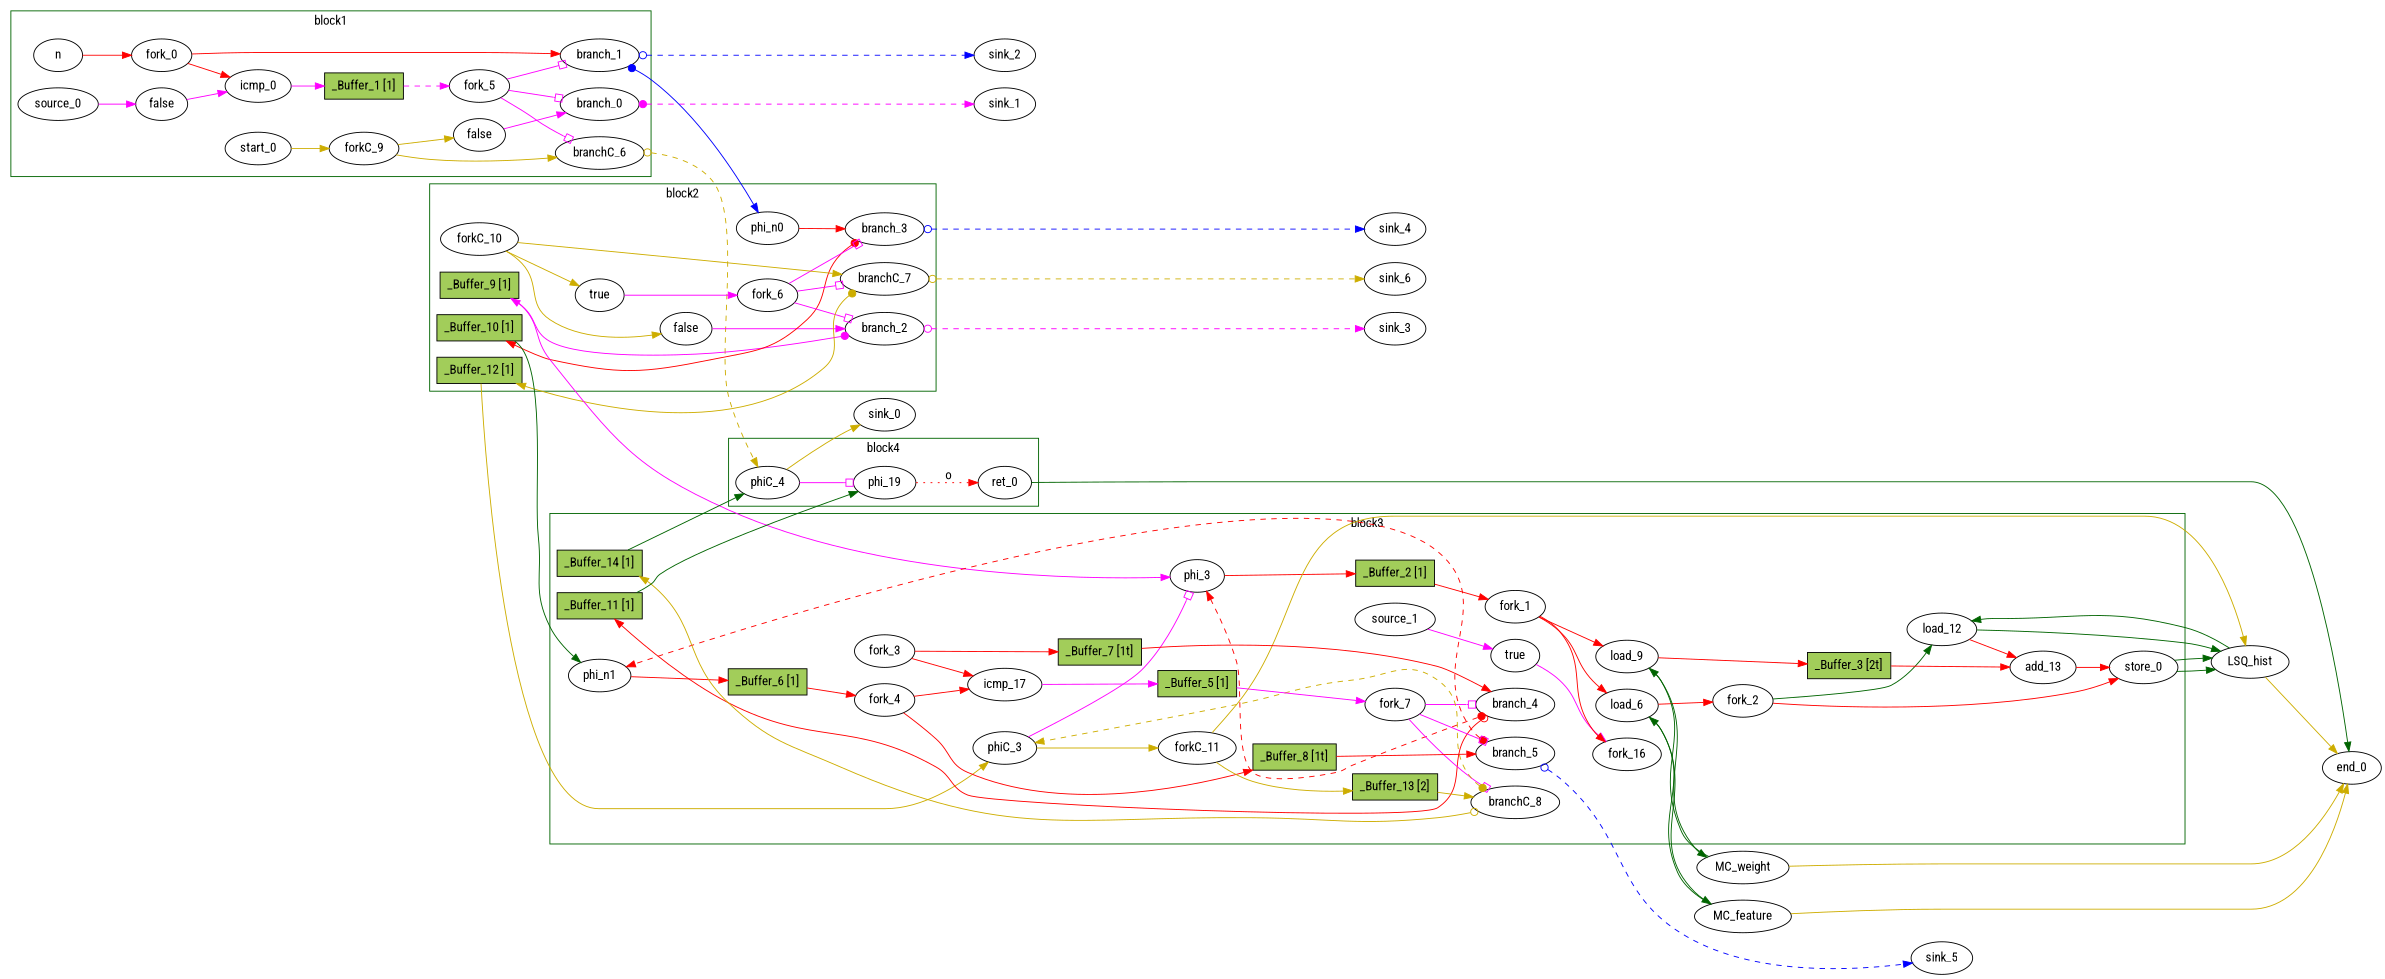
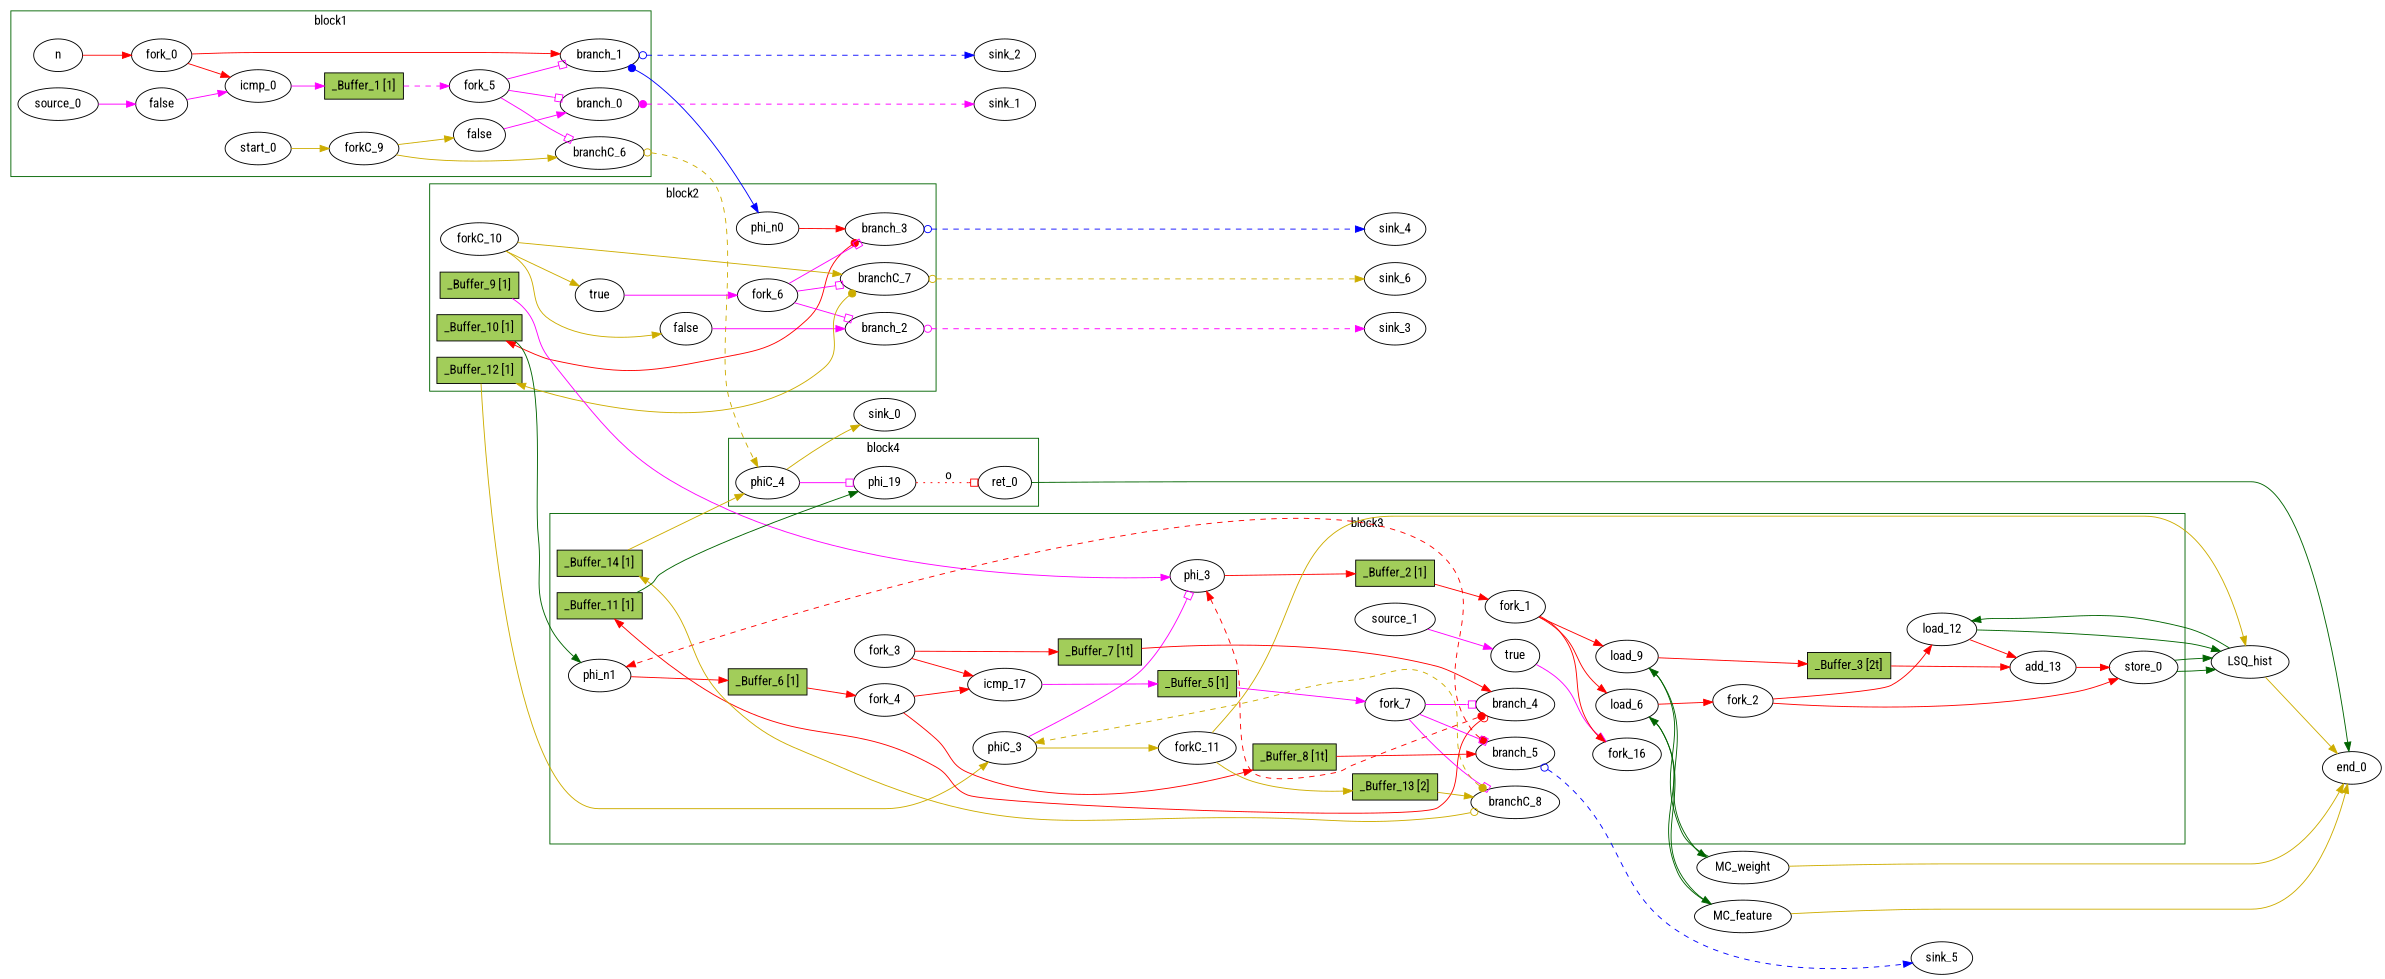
(670, 355) -> none
(942, 483) -> (942, 483)
(682, 524) -> (682, 524)
(1856, 692) -> (1856, 692)
